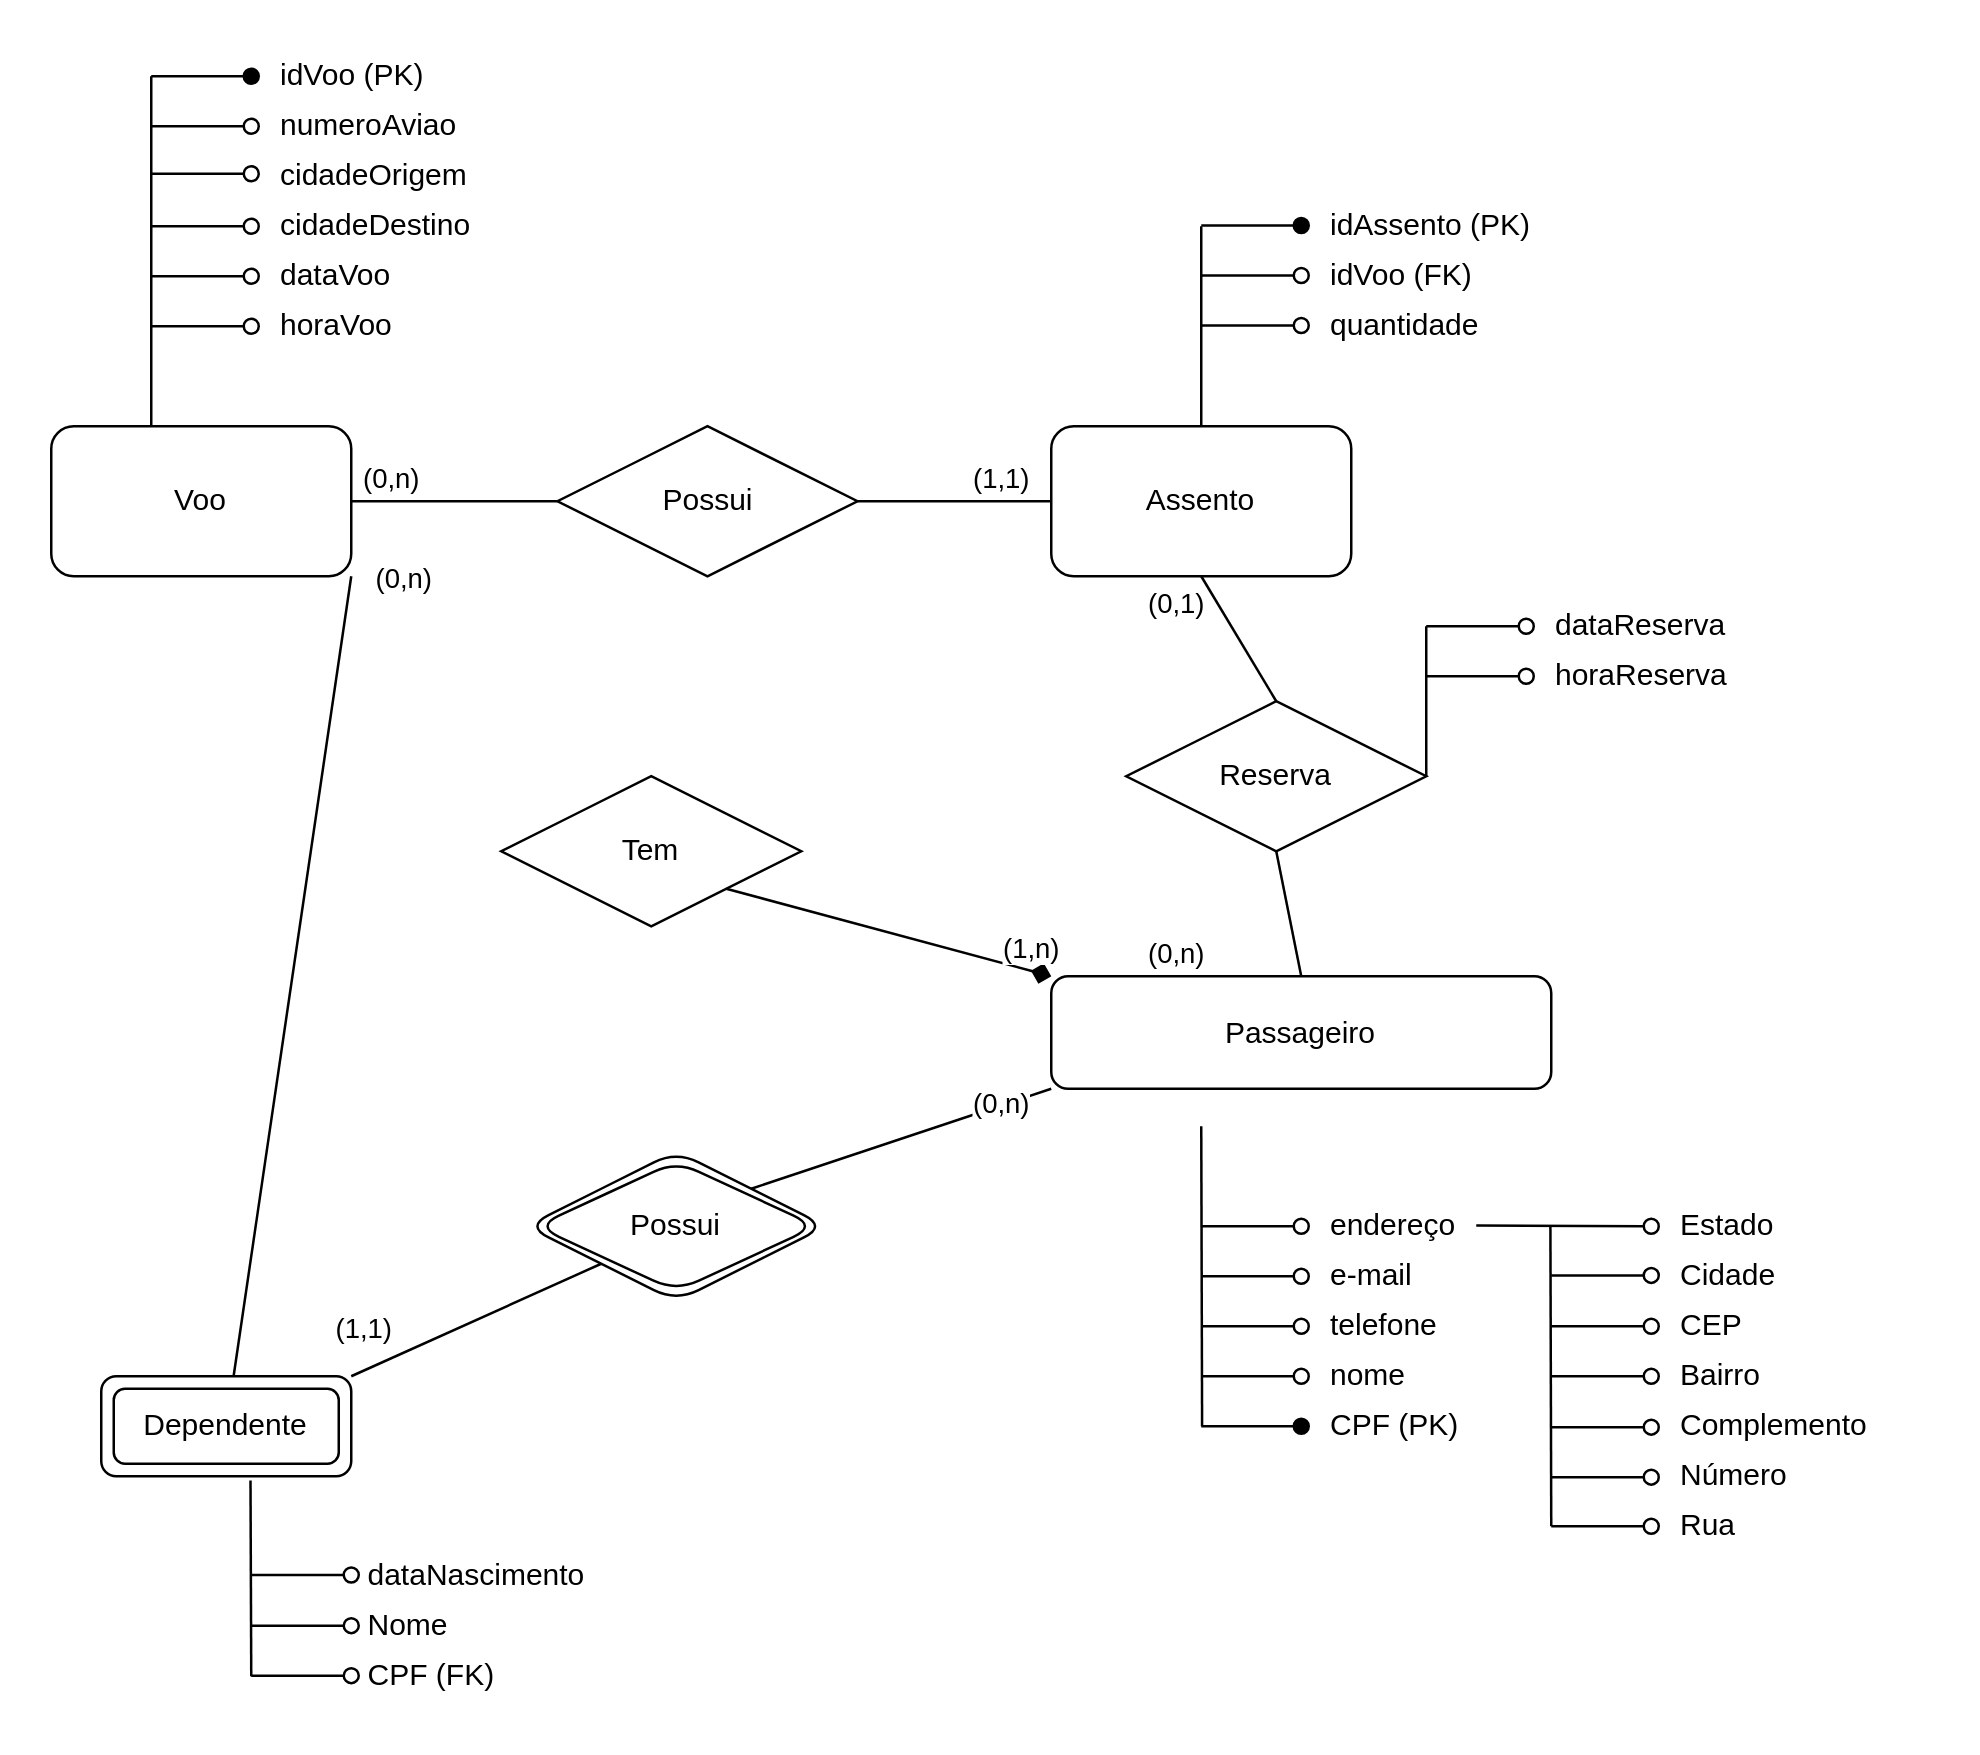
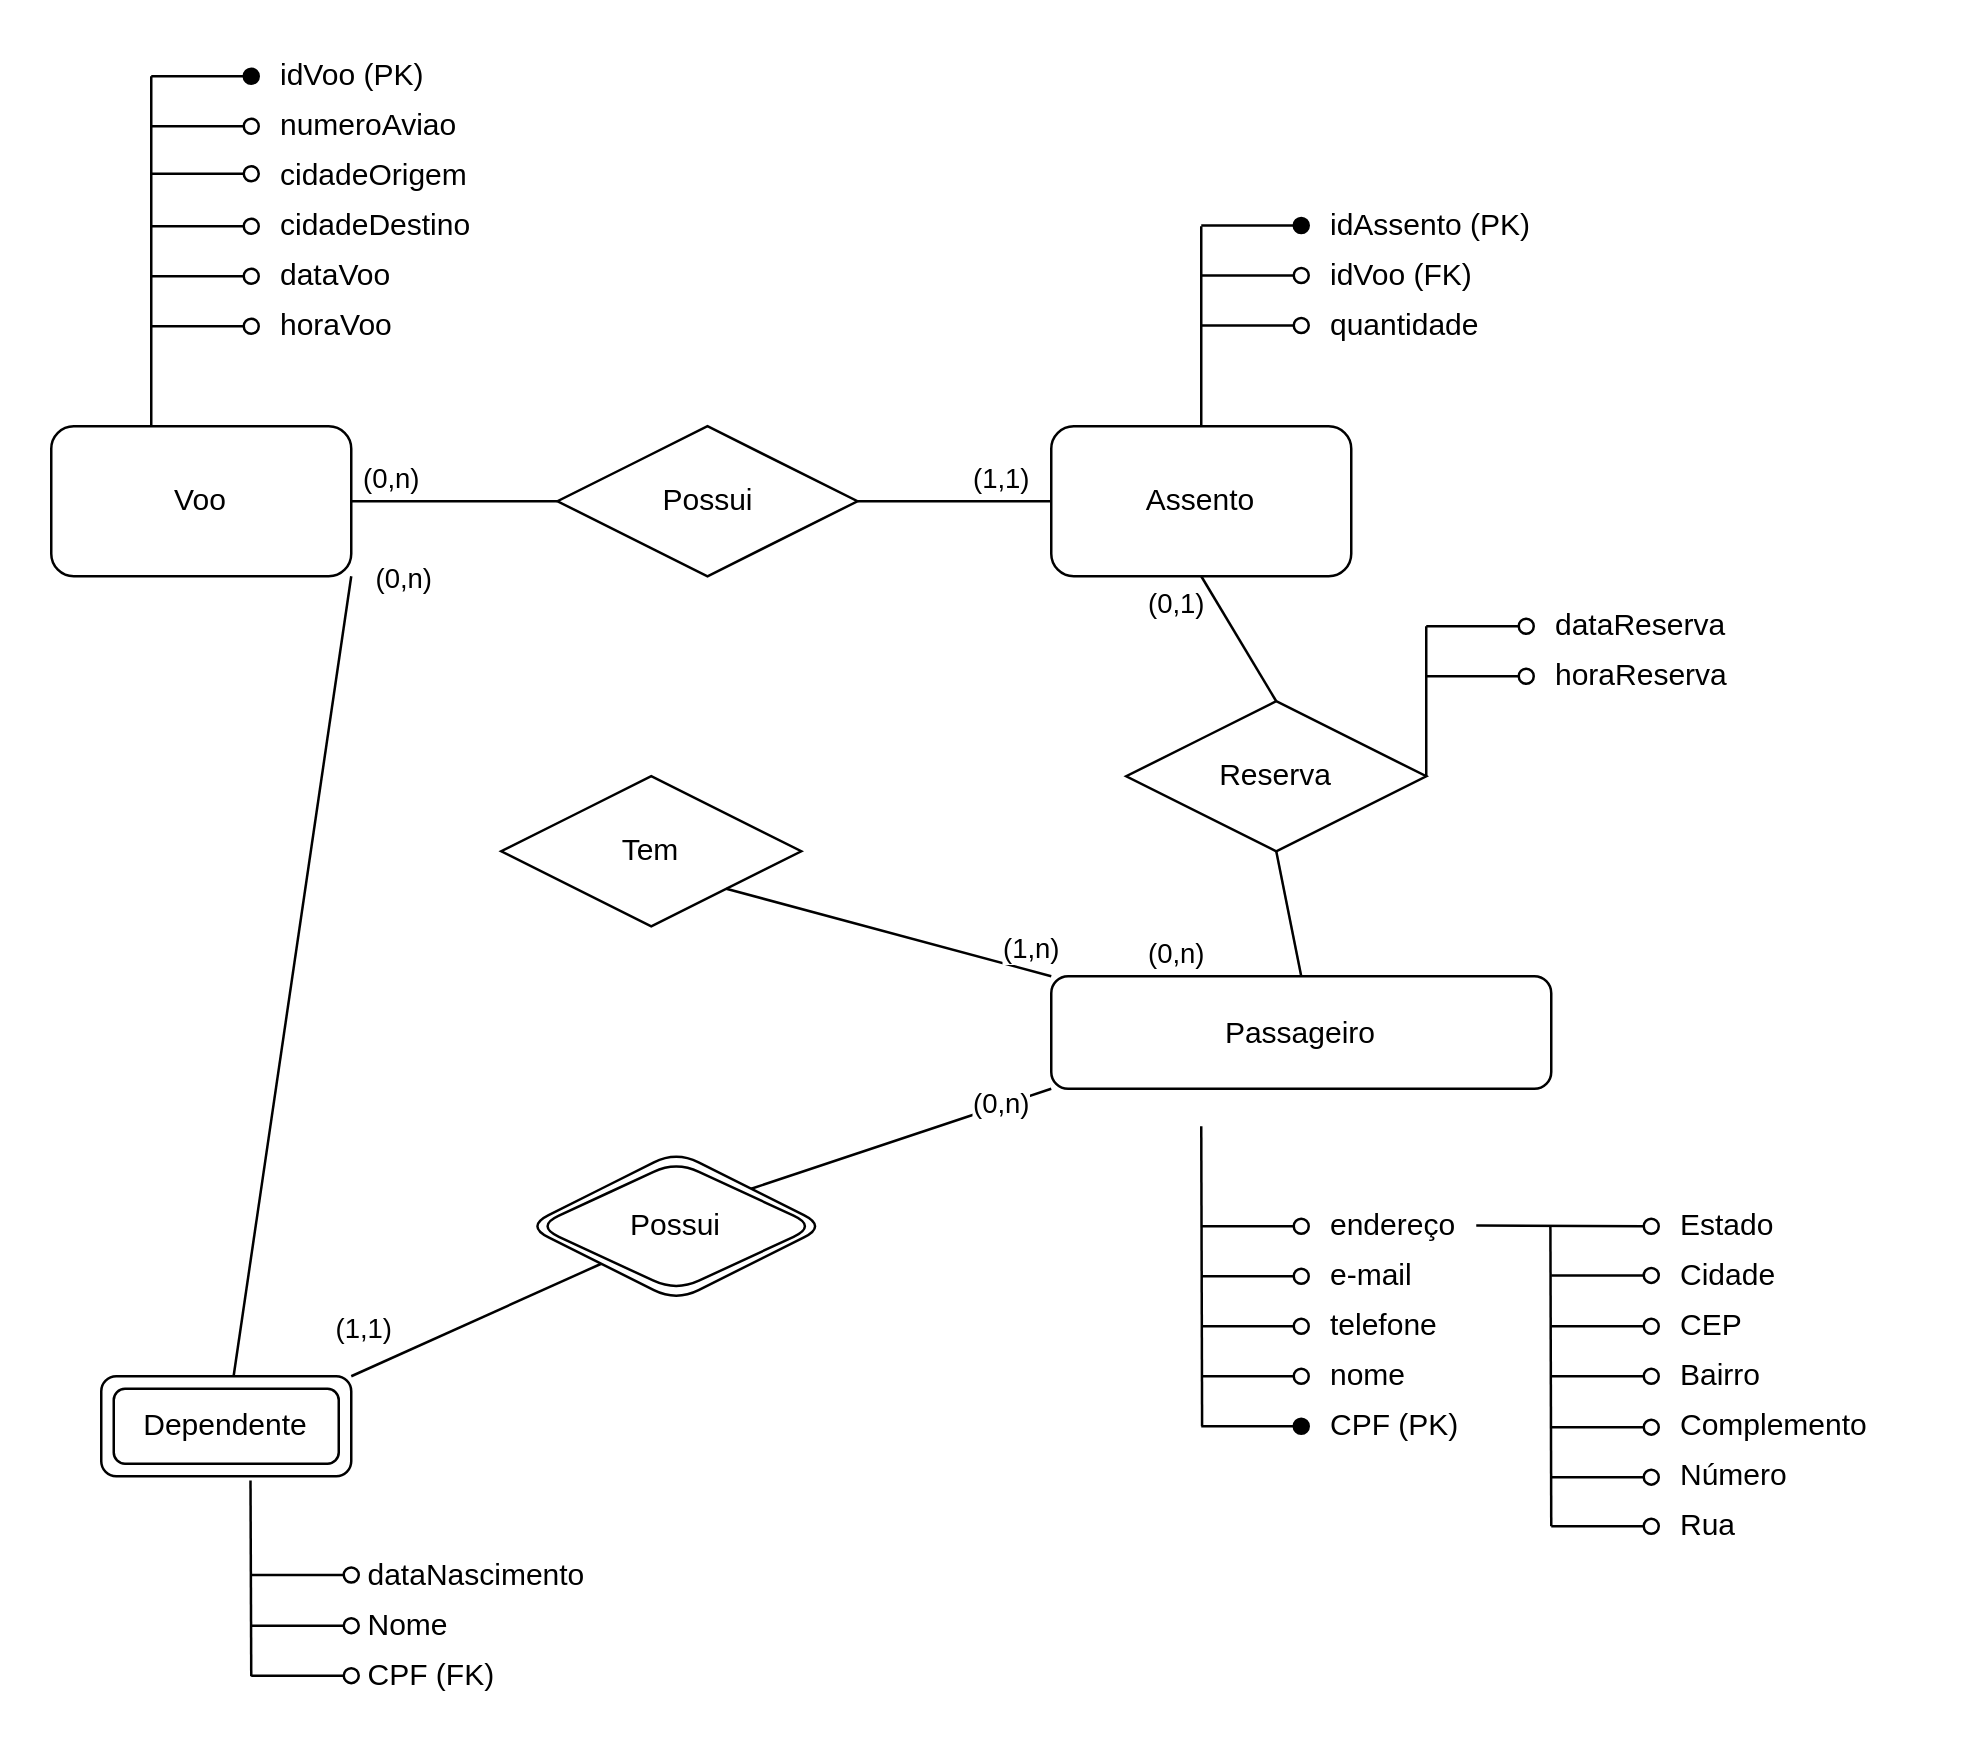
(1032, 971) -> (1041, 973)
